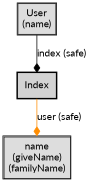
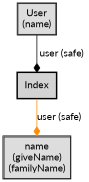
(62, 54) -> (62, 54)
